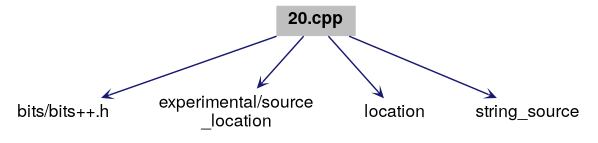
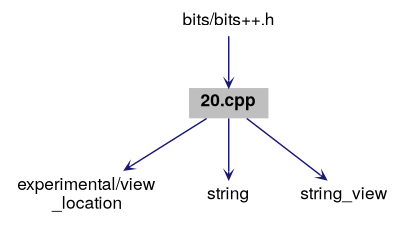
(193, 66) -> (229, 58)
(237, 113) -> (87, 195)
(395, 113) -> (229, 195)
(528, 113) -> (344, 195)
